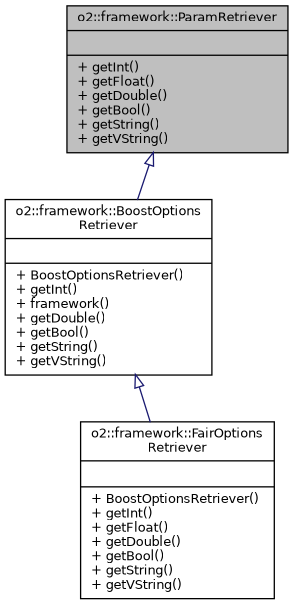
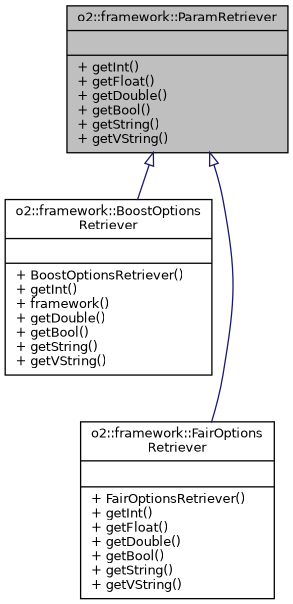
(145, 405) -> (233, 294)
(175, 499) -> (168, 499)
